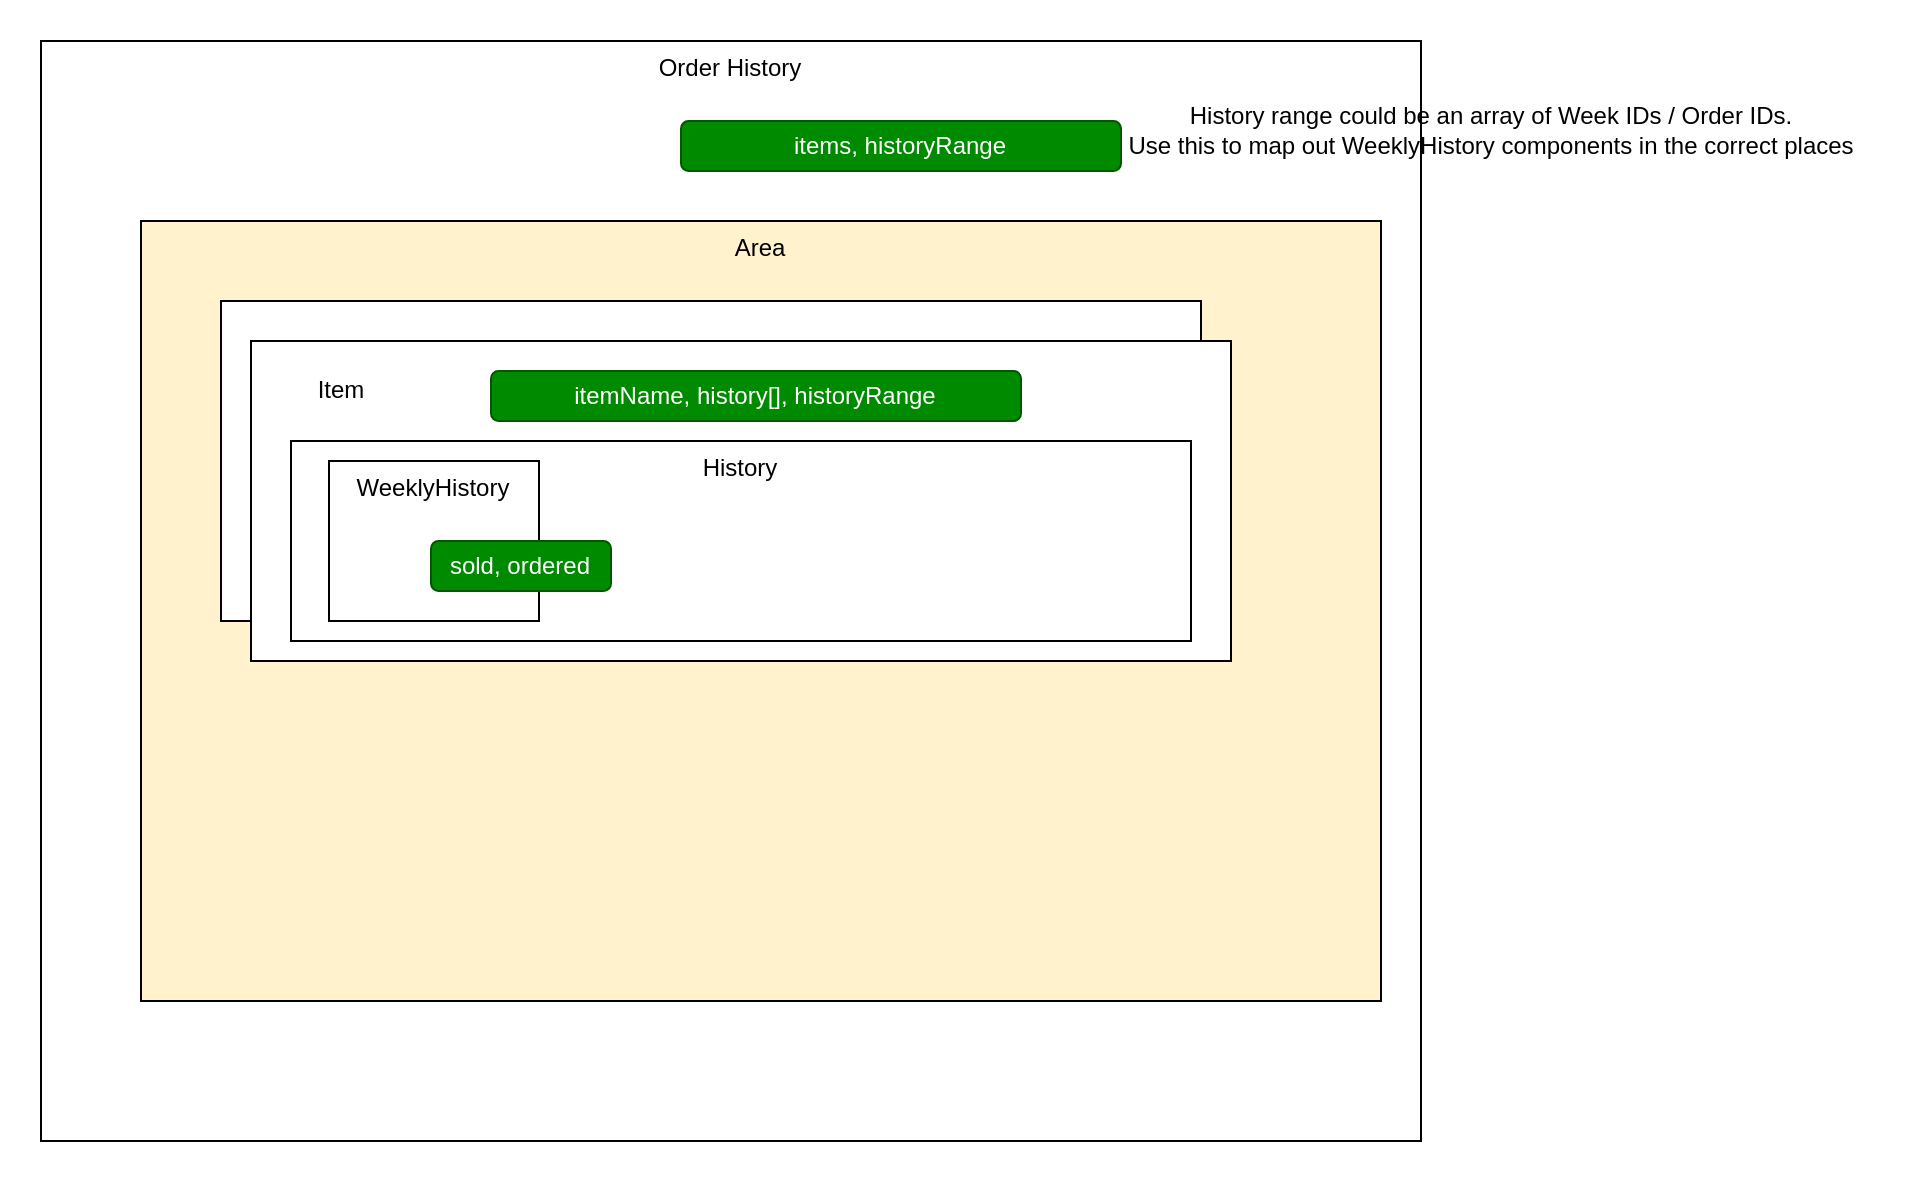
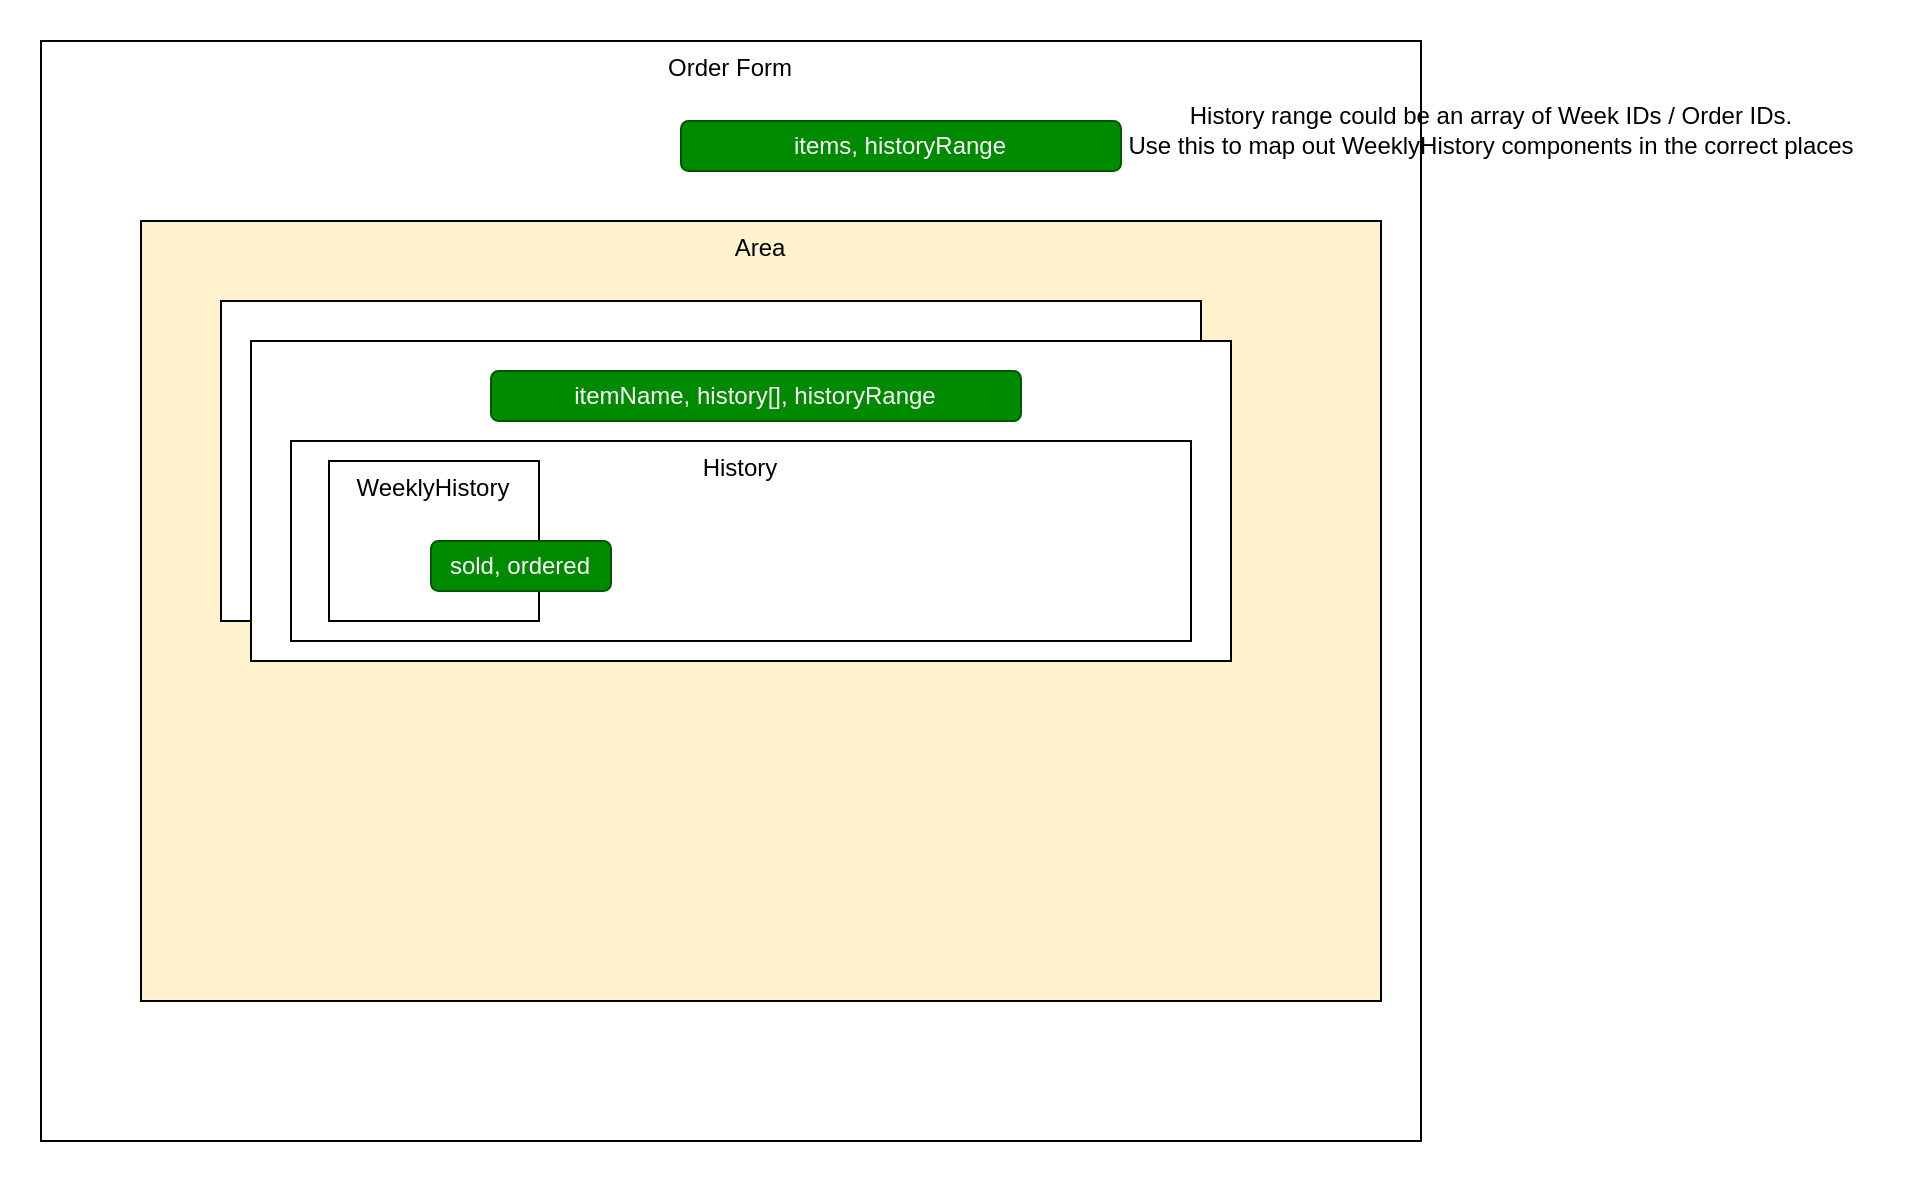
(731, 69) -> (731, 69)
(341, 391) -> none
